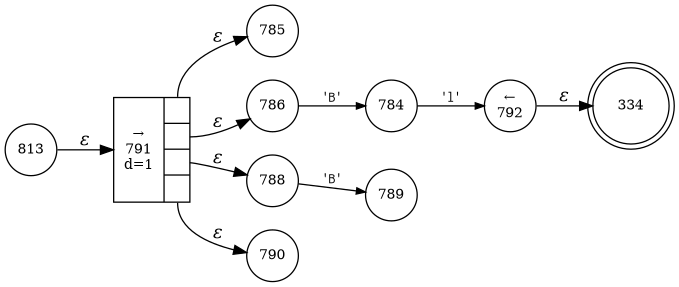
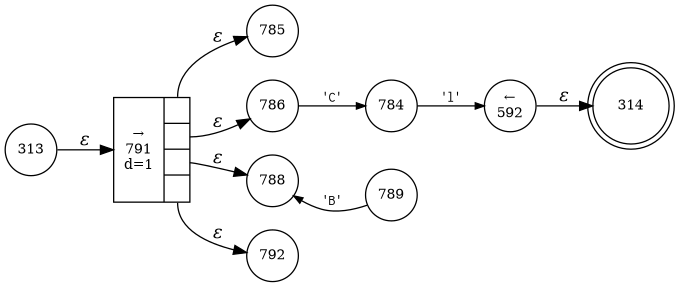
(332, 98) -> (332, 98)
(510, 106) -> (510, 106)
(631, 106) -> (631, 106)
(31, 150) -> (31, 150)
(327, 187) -> (334, 211)
(273, 256) -> (273, 256)
